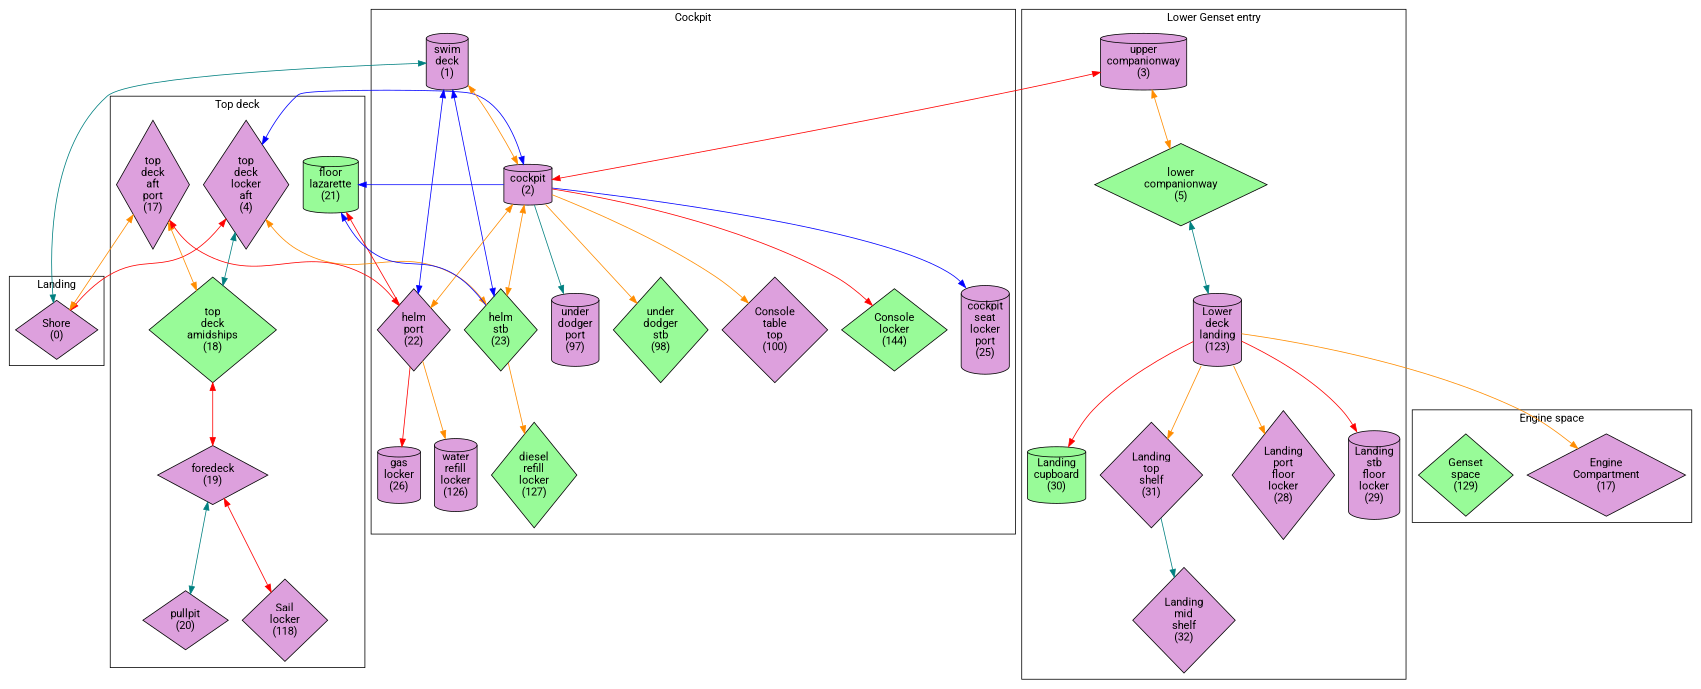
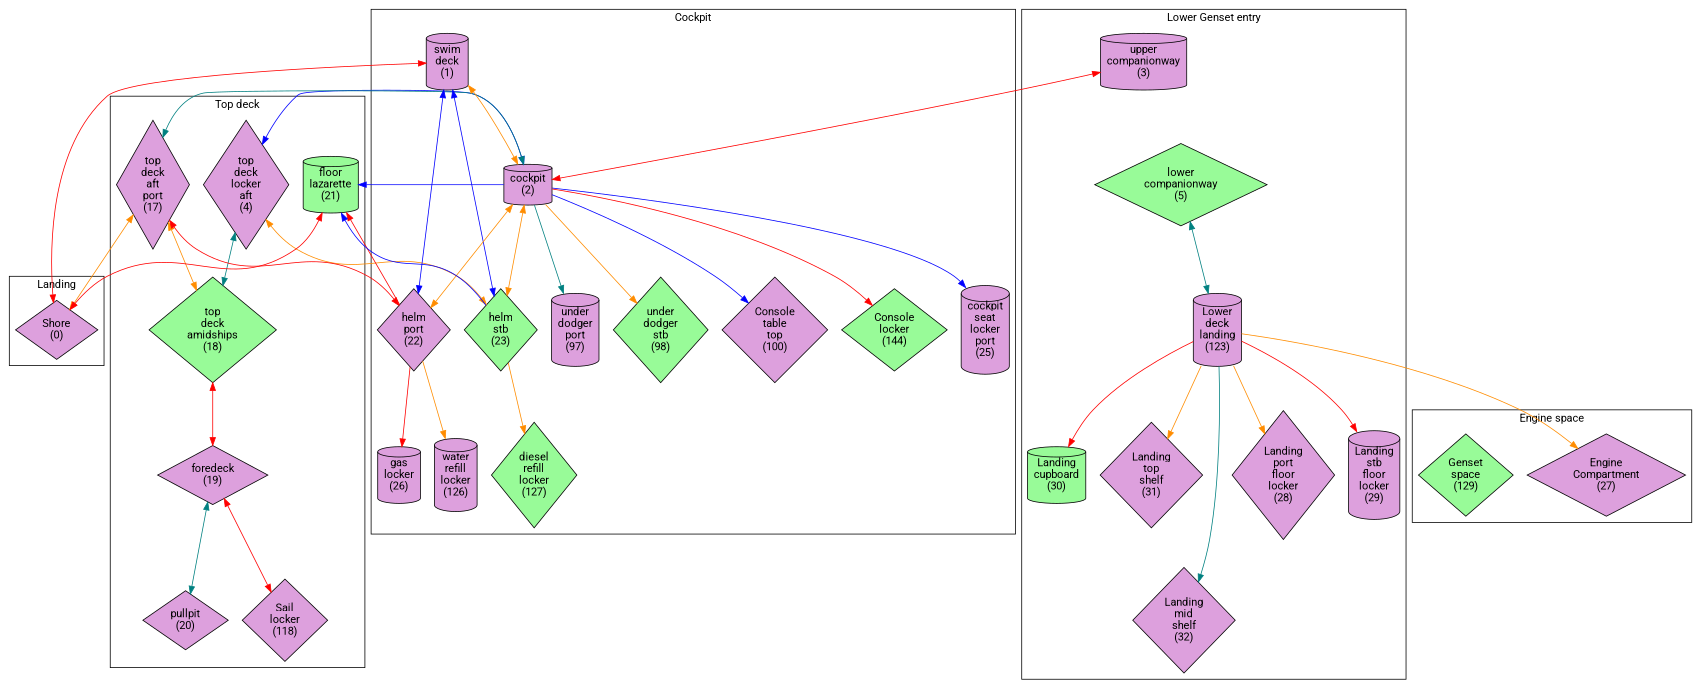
(156, 83) -> (156, 83)
none -> (291, 91)
(1161, 119) -> none
(651, 239) -> (651, 239)
(148, 264) -> (200, 266)
(1606, 475) -> (1606, 475)
(1167, 544) -> (1217, 471)
